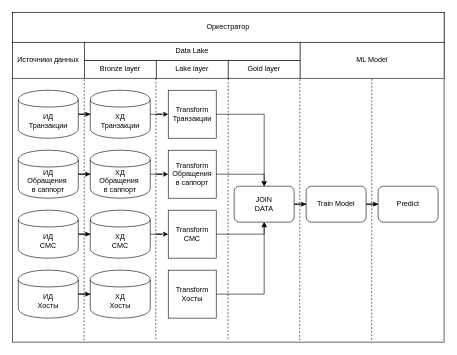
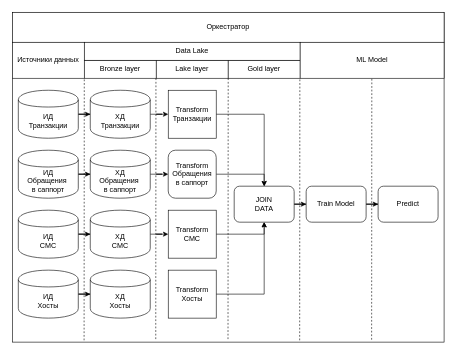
(192, 174) -> (192, 174)
